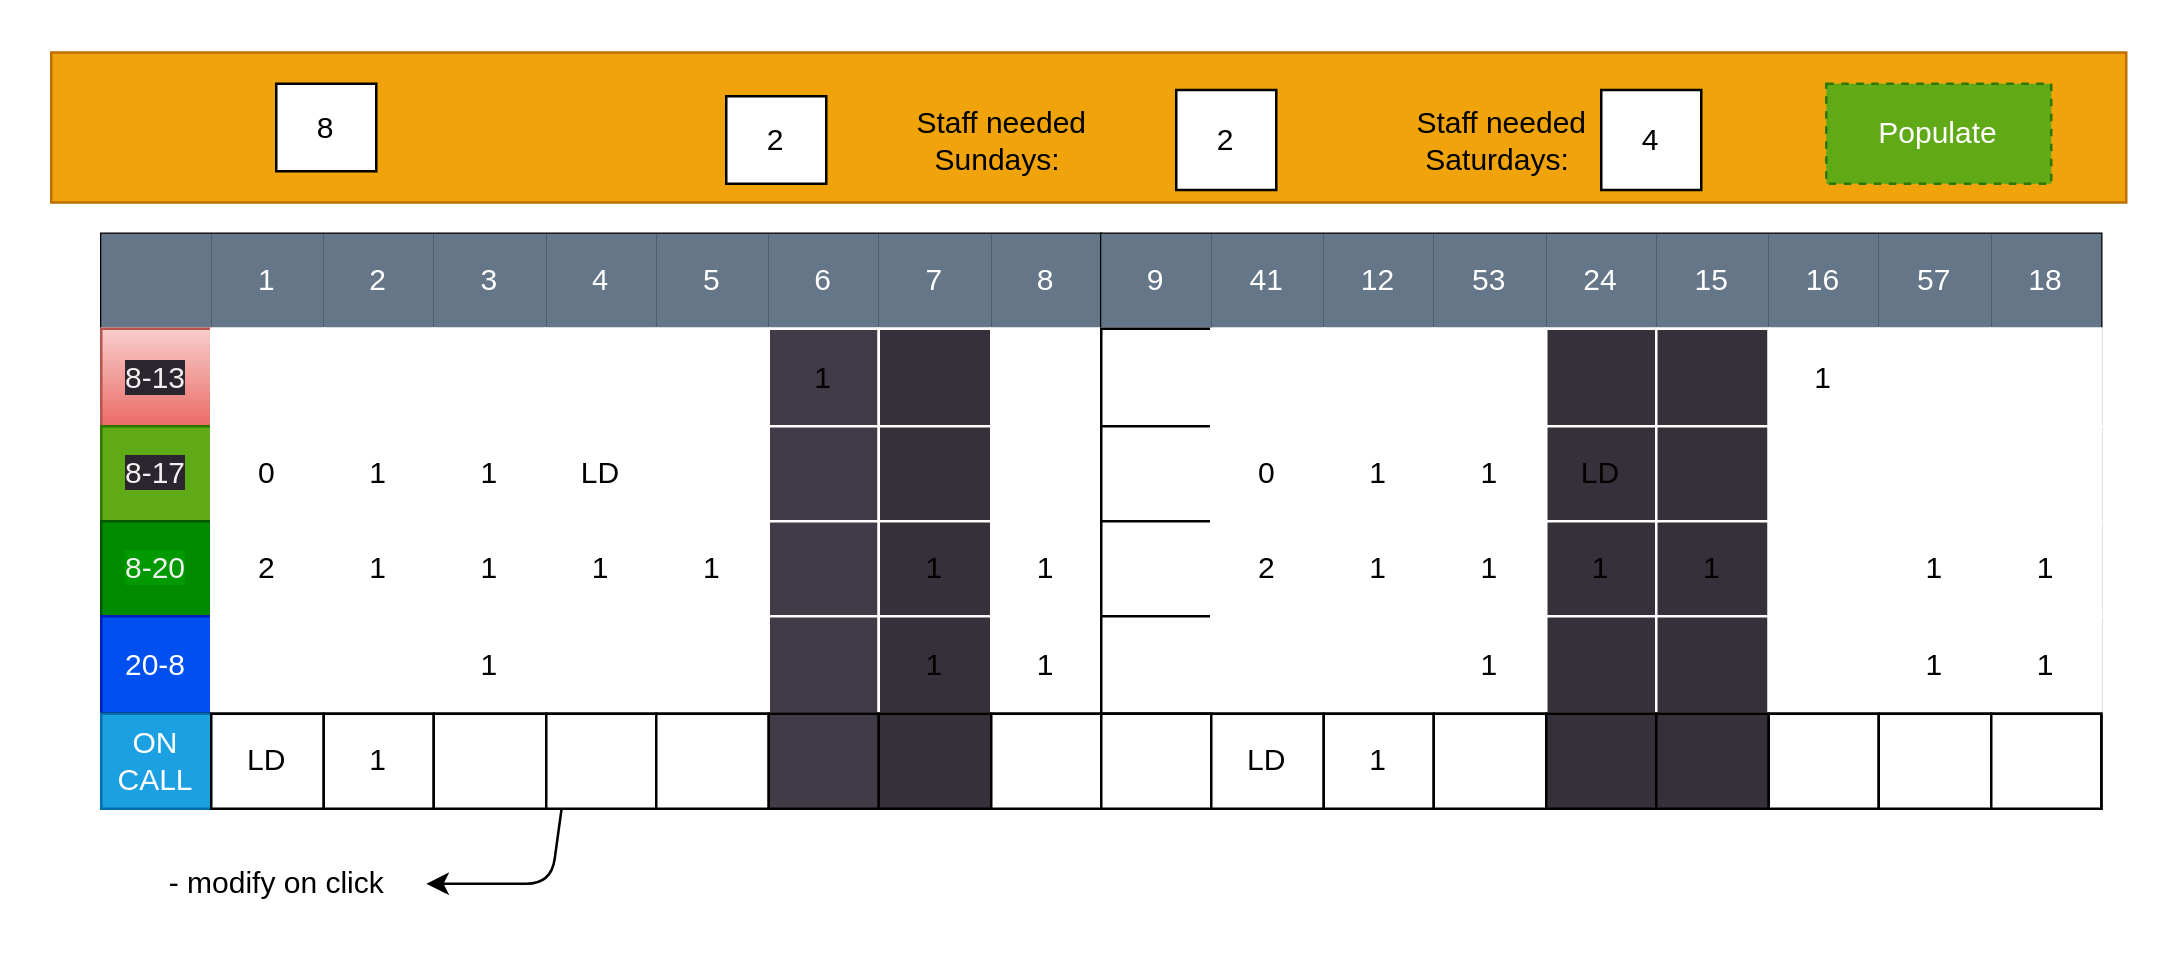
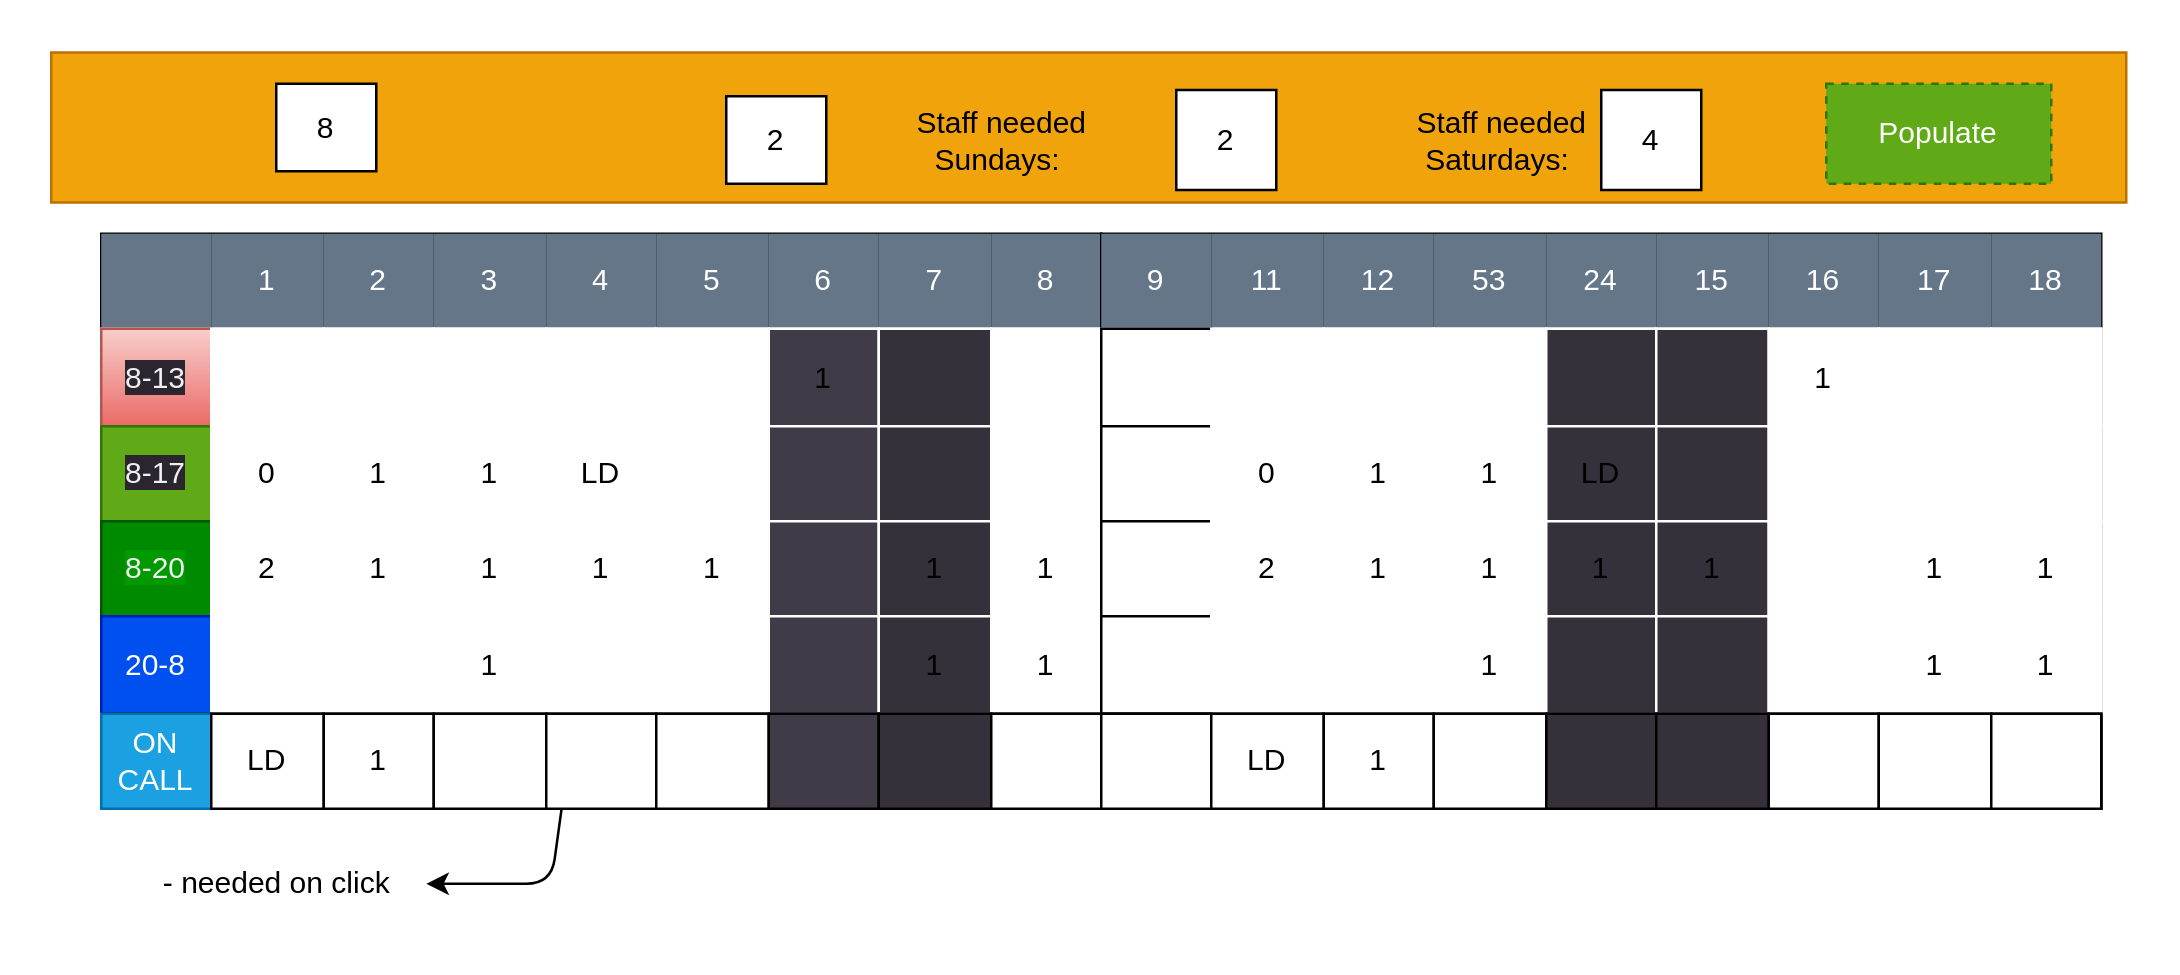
(1268, 281) -> (1268, 281)
(1935, 281) -> (1935, 281)
(278, 884) -> (278, 884)
